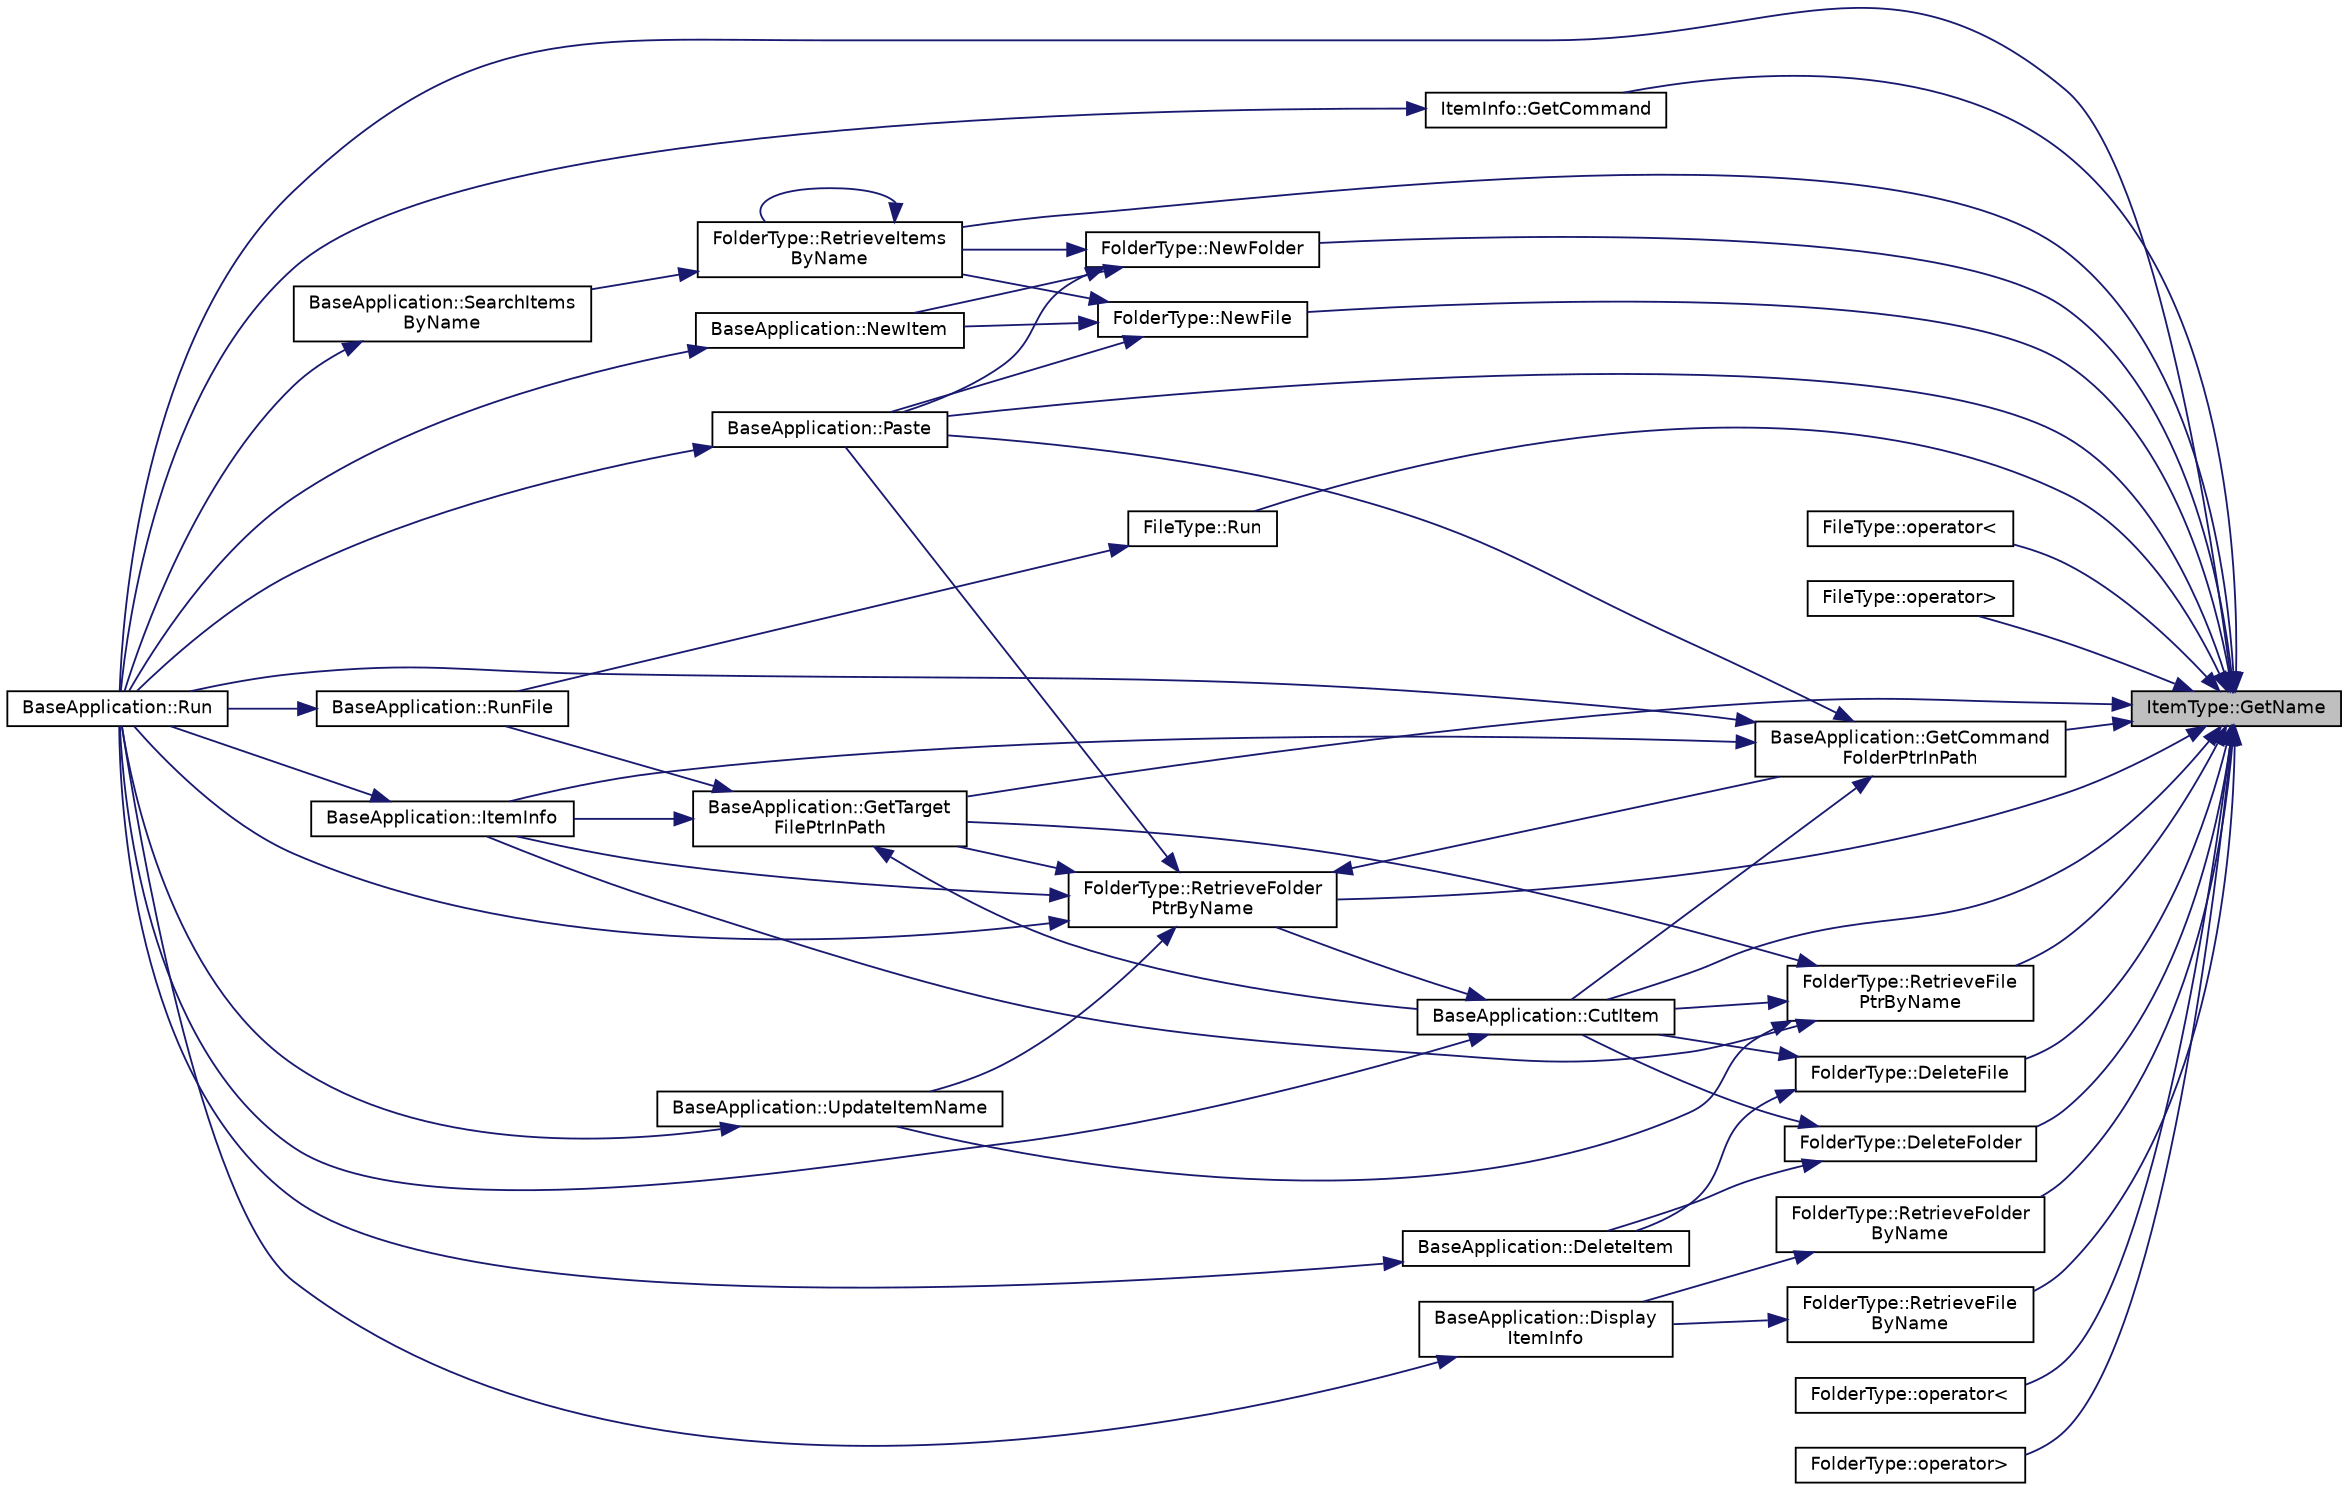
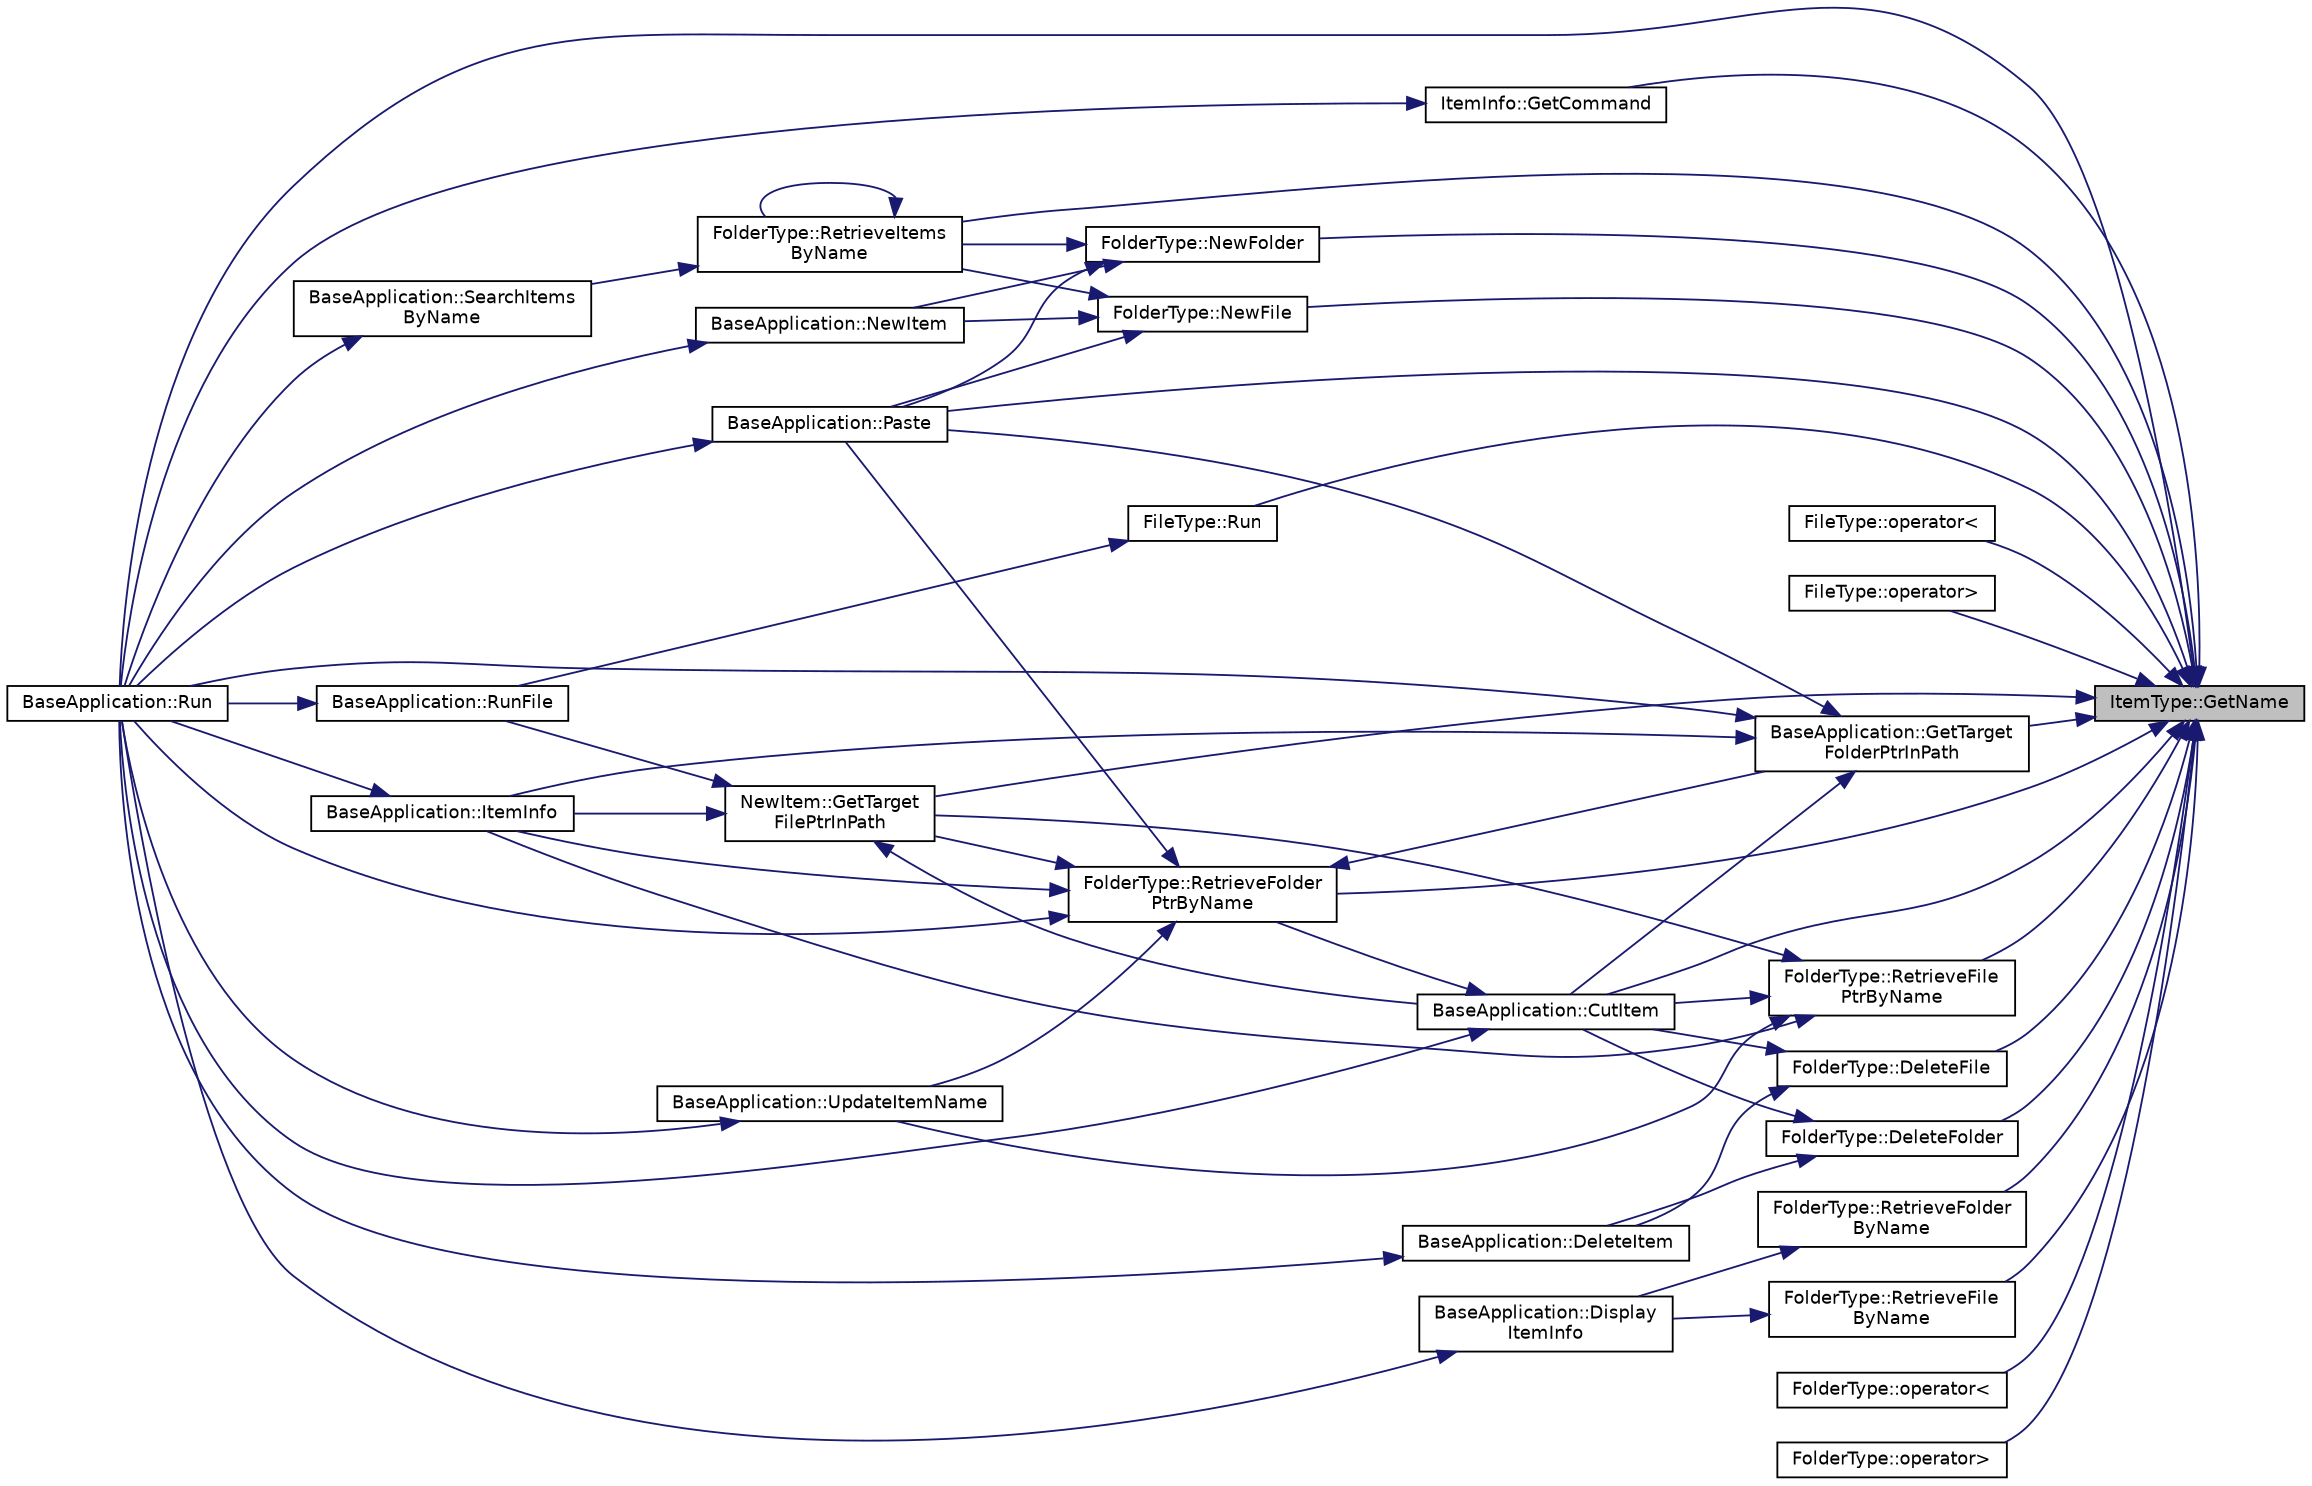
(1910, 749) -> (1892, 744)
(830, 819) -> (830, 814)
